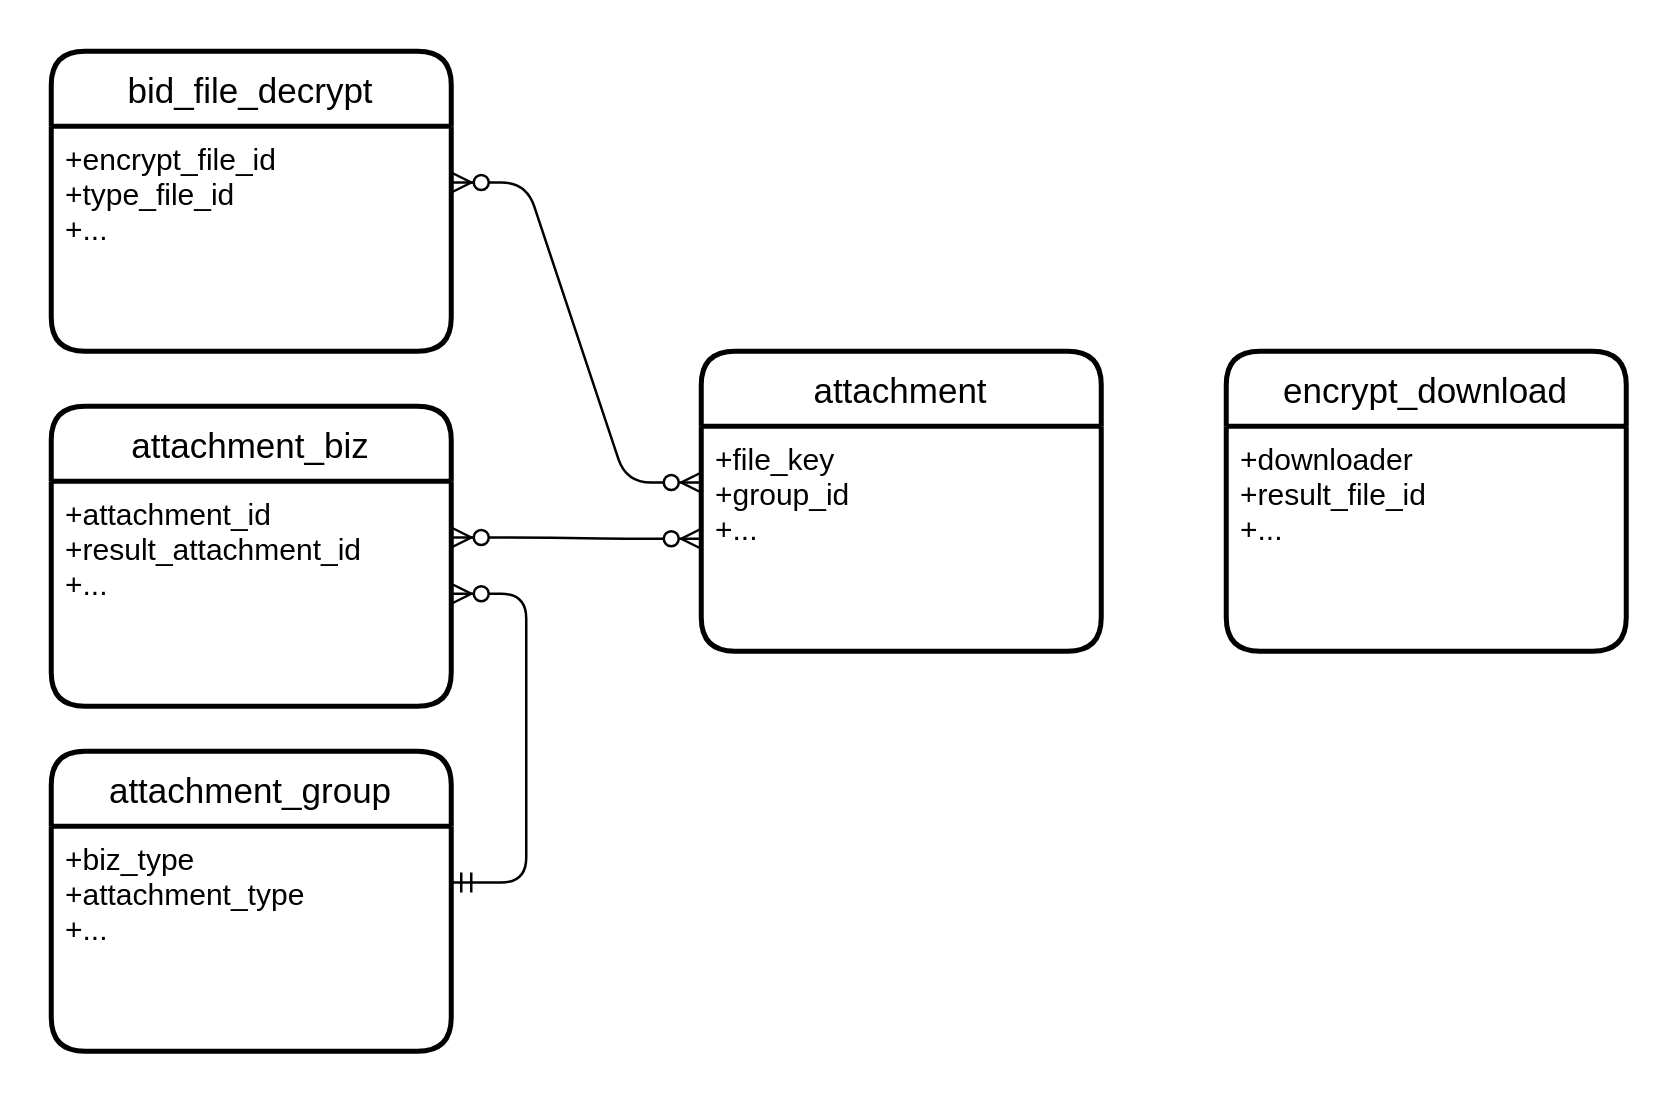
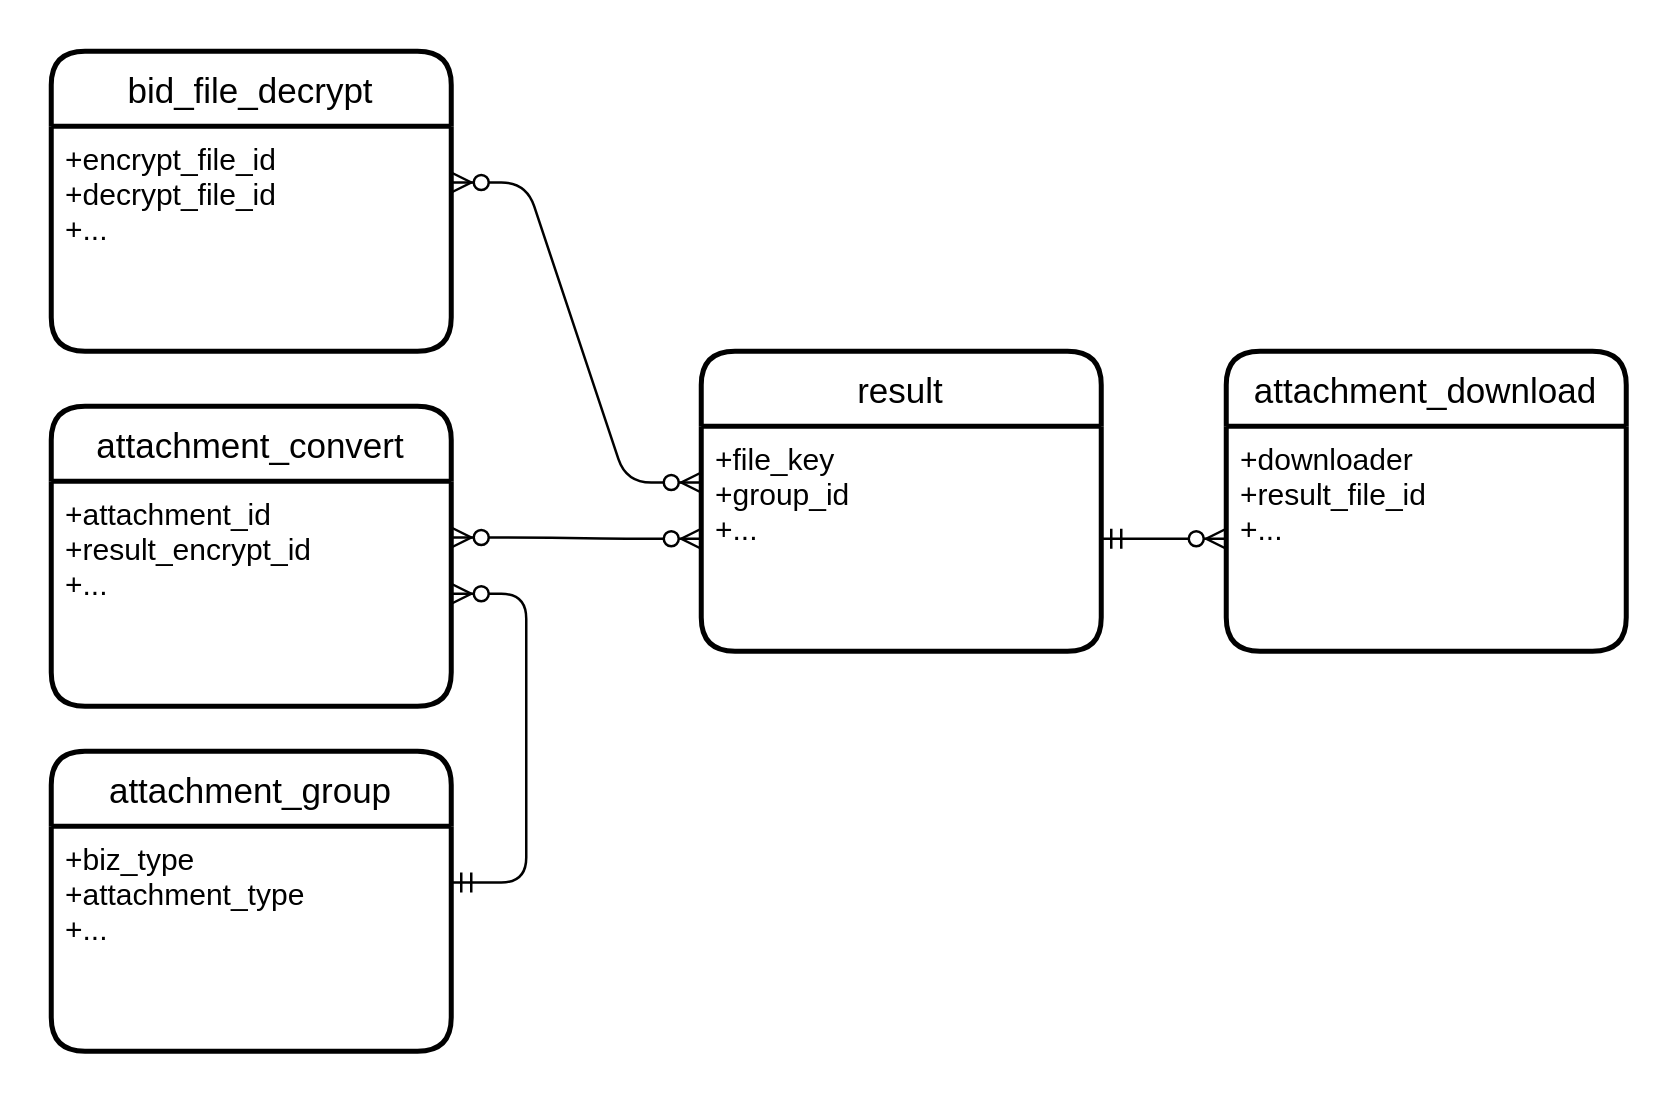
(188, 160) -> (188, 160)
(900, 391) -> (900, 391)
(1425, 391) -> (1425, 391)
(250, 446) -> (250, 446)
(179, 515) -> (179, 515)
none -> (1160, 539)
